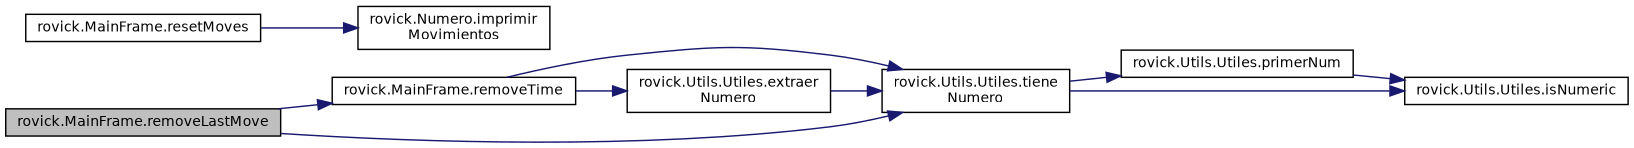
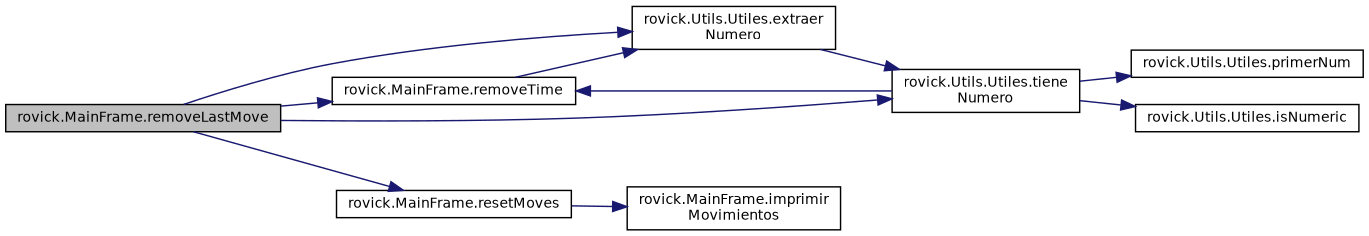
(454, 28) -> (734, 208)
(697, 49) -> (741, 91)
none -> (398, 53)
(1372, 77) -> none
none -> (291, 159)
